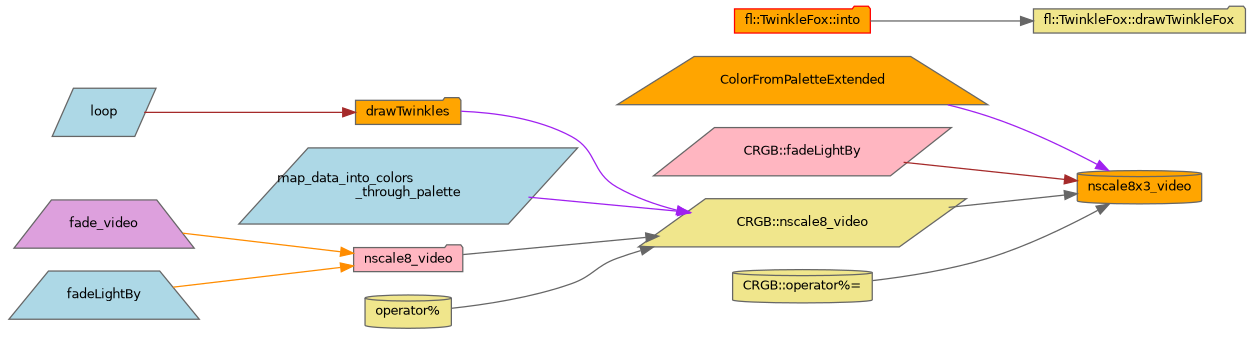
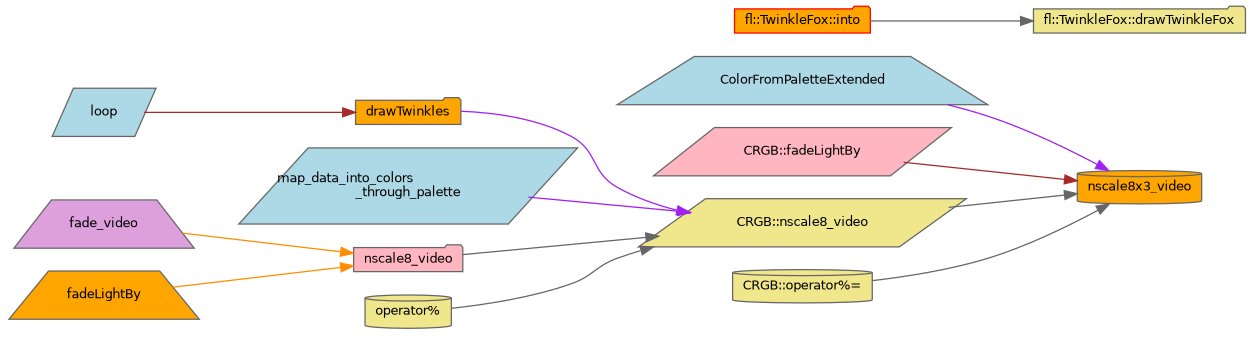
(802, 81) -> (802, 81)
(104, 295) -> (104, 295)
